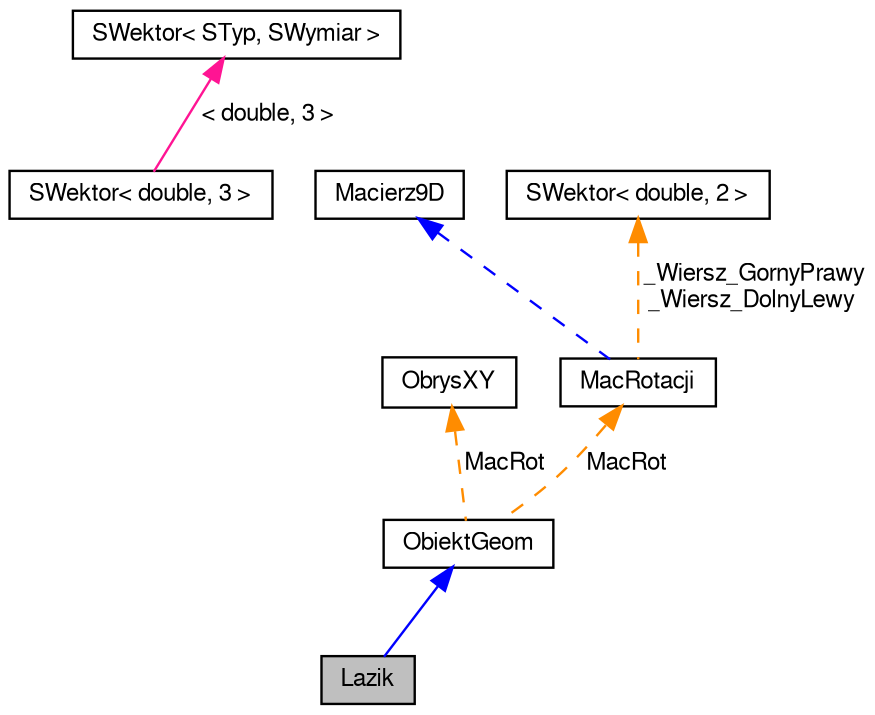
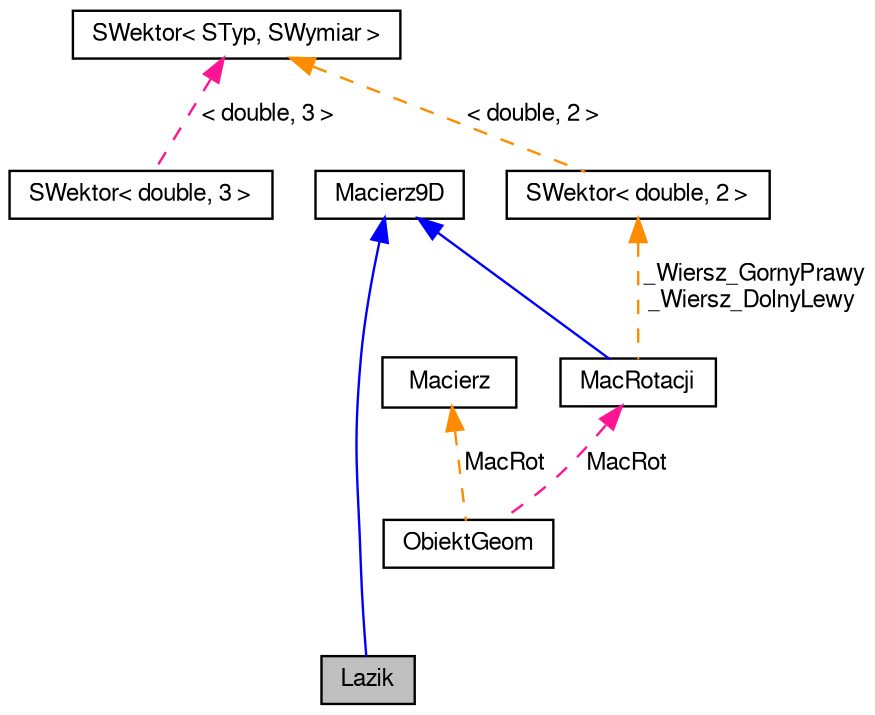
none -> (449, 119)
(182, 125) -> (182, 125)
(524, 296) -> (524, 296)
(449, 382) -> (449, 382)
(557, 477) -> (557, 477)
(411, 622) -> (357, 448)
